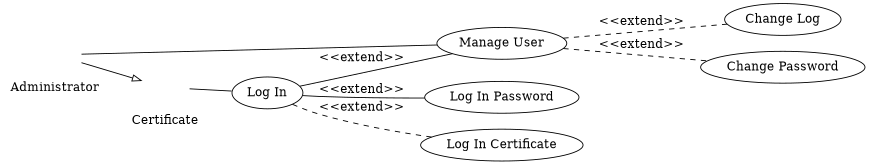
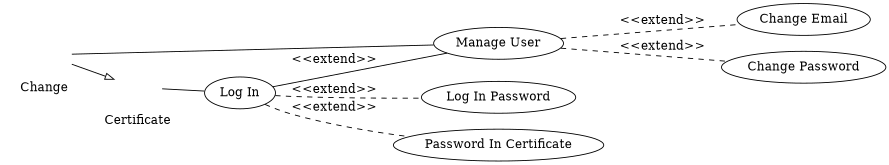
(783, 19) -> (804, 19)
(55, 88) -> (45, 88)
(364, 98) -> (348, 98)
(502, 145) -> (499, 145)
